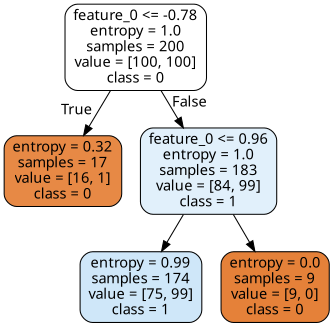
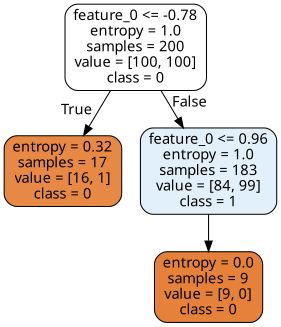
(141, 287) -> none
